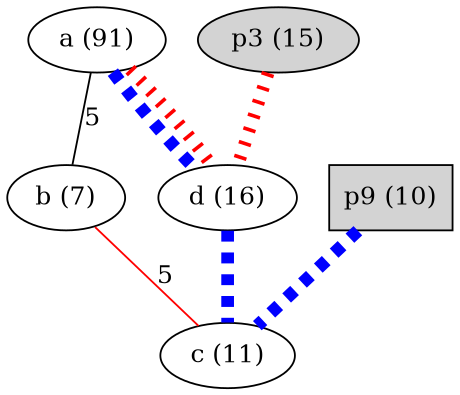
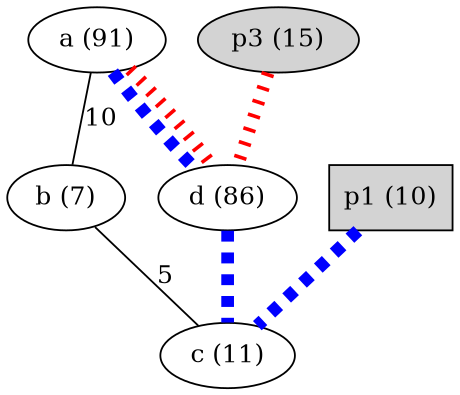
(93, 119) -> (102, 119)
(228, 198) -> (228, 198)
(391, 198) -> (391, 198)
(147, 276) -> (147, 276)
